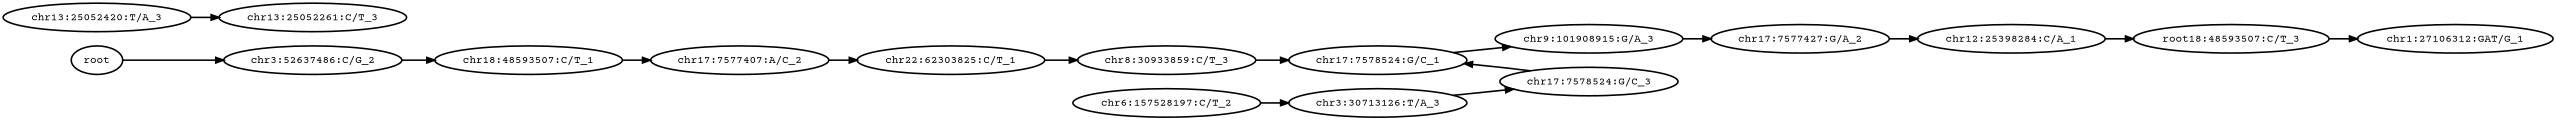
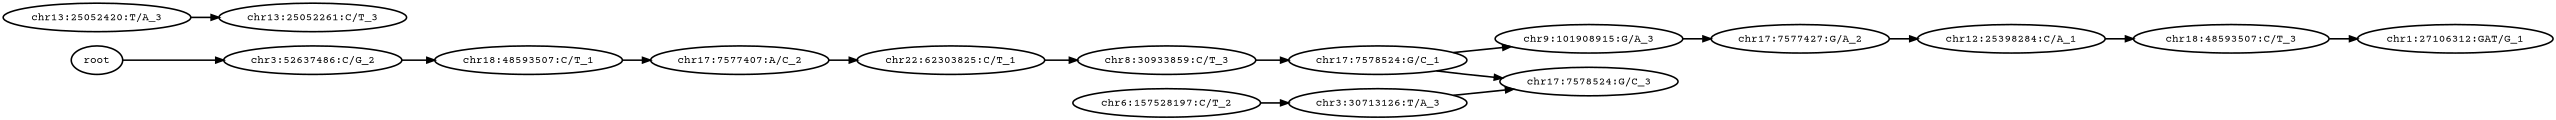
(2231, 39) -> (2231, 39)
(1501, 67) -> (1465, 74)
